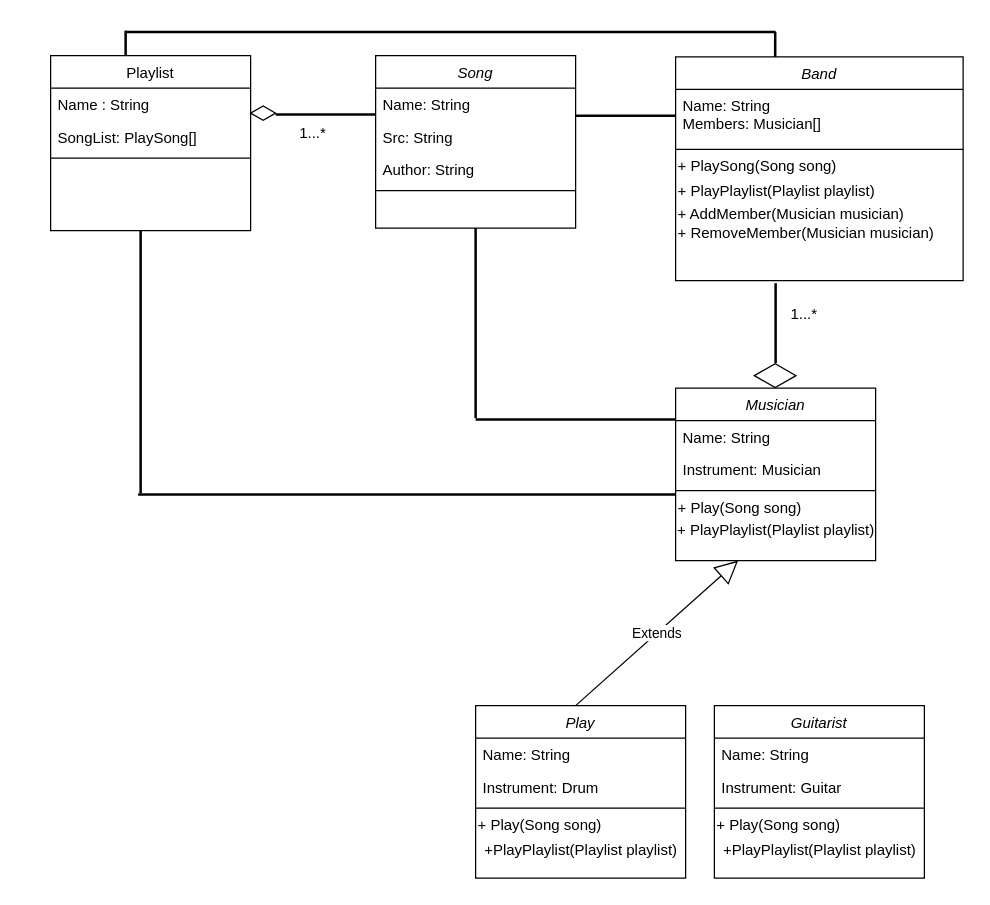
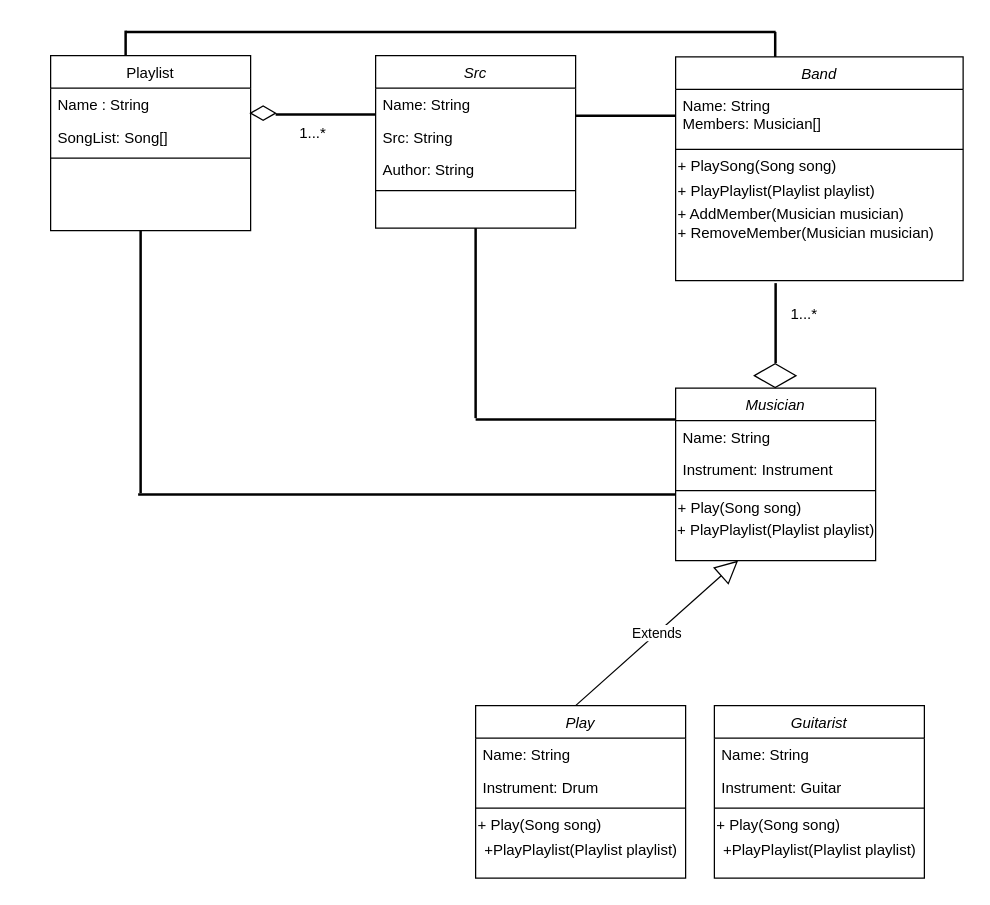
(475, 73) -> (475, 73)
(134, 138) -> (119, 138)
(759, 470) -> (771, 470)
